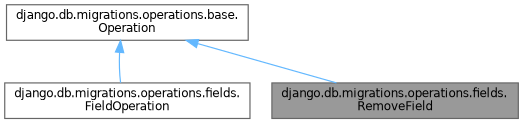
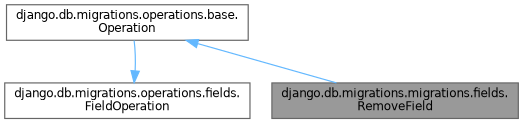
(119, 68) -> (135, 56)
(395, 101) -> (395, 101)
